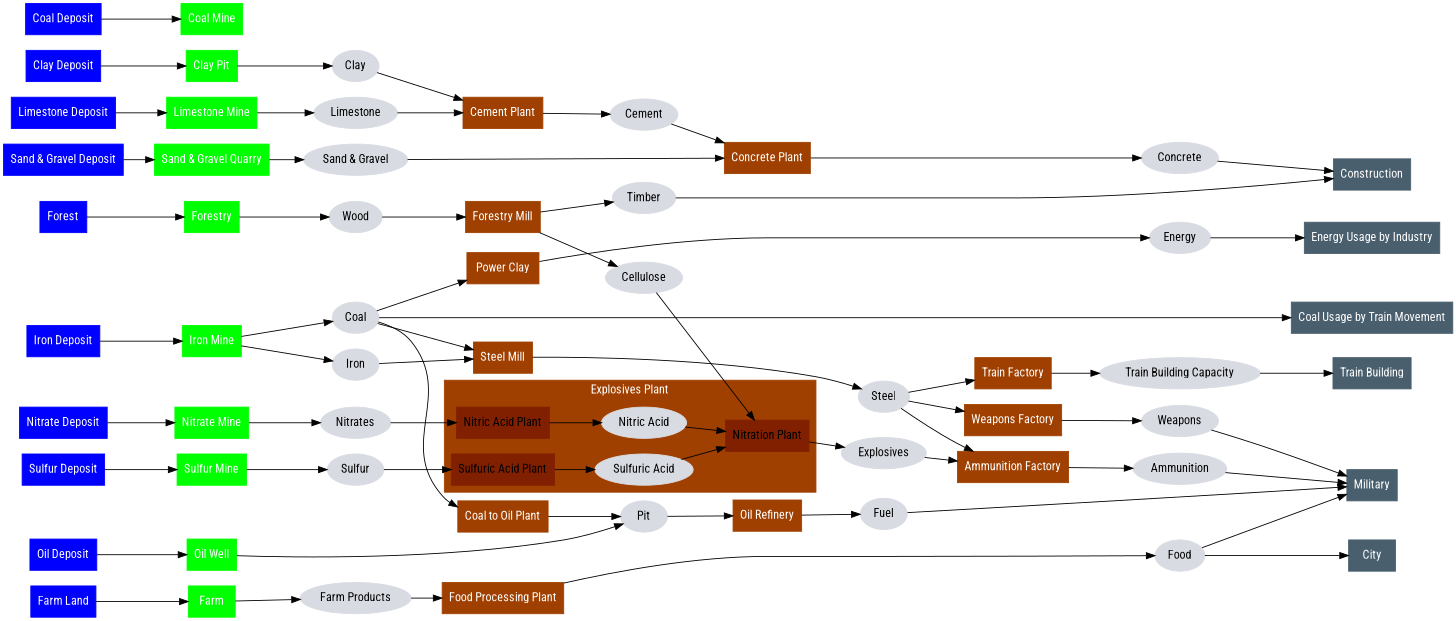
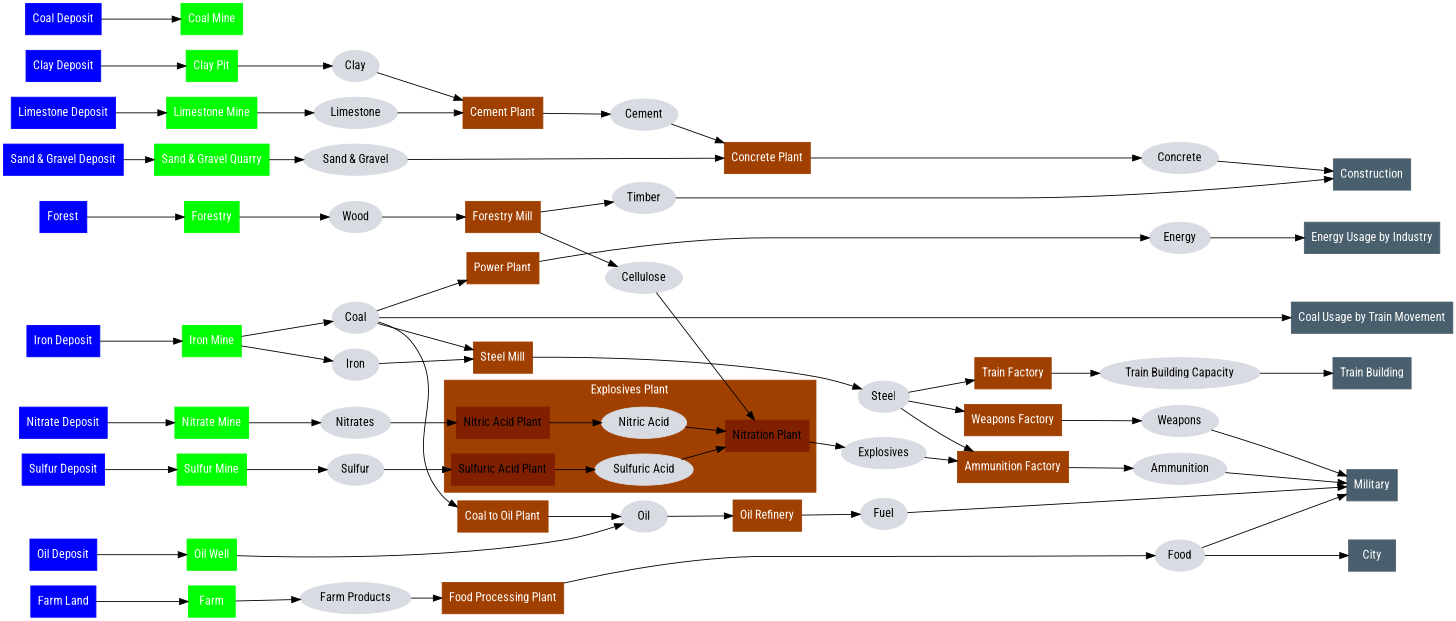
(503, 268) -> (503, 268)
(644, 516) -> (644, 516)
